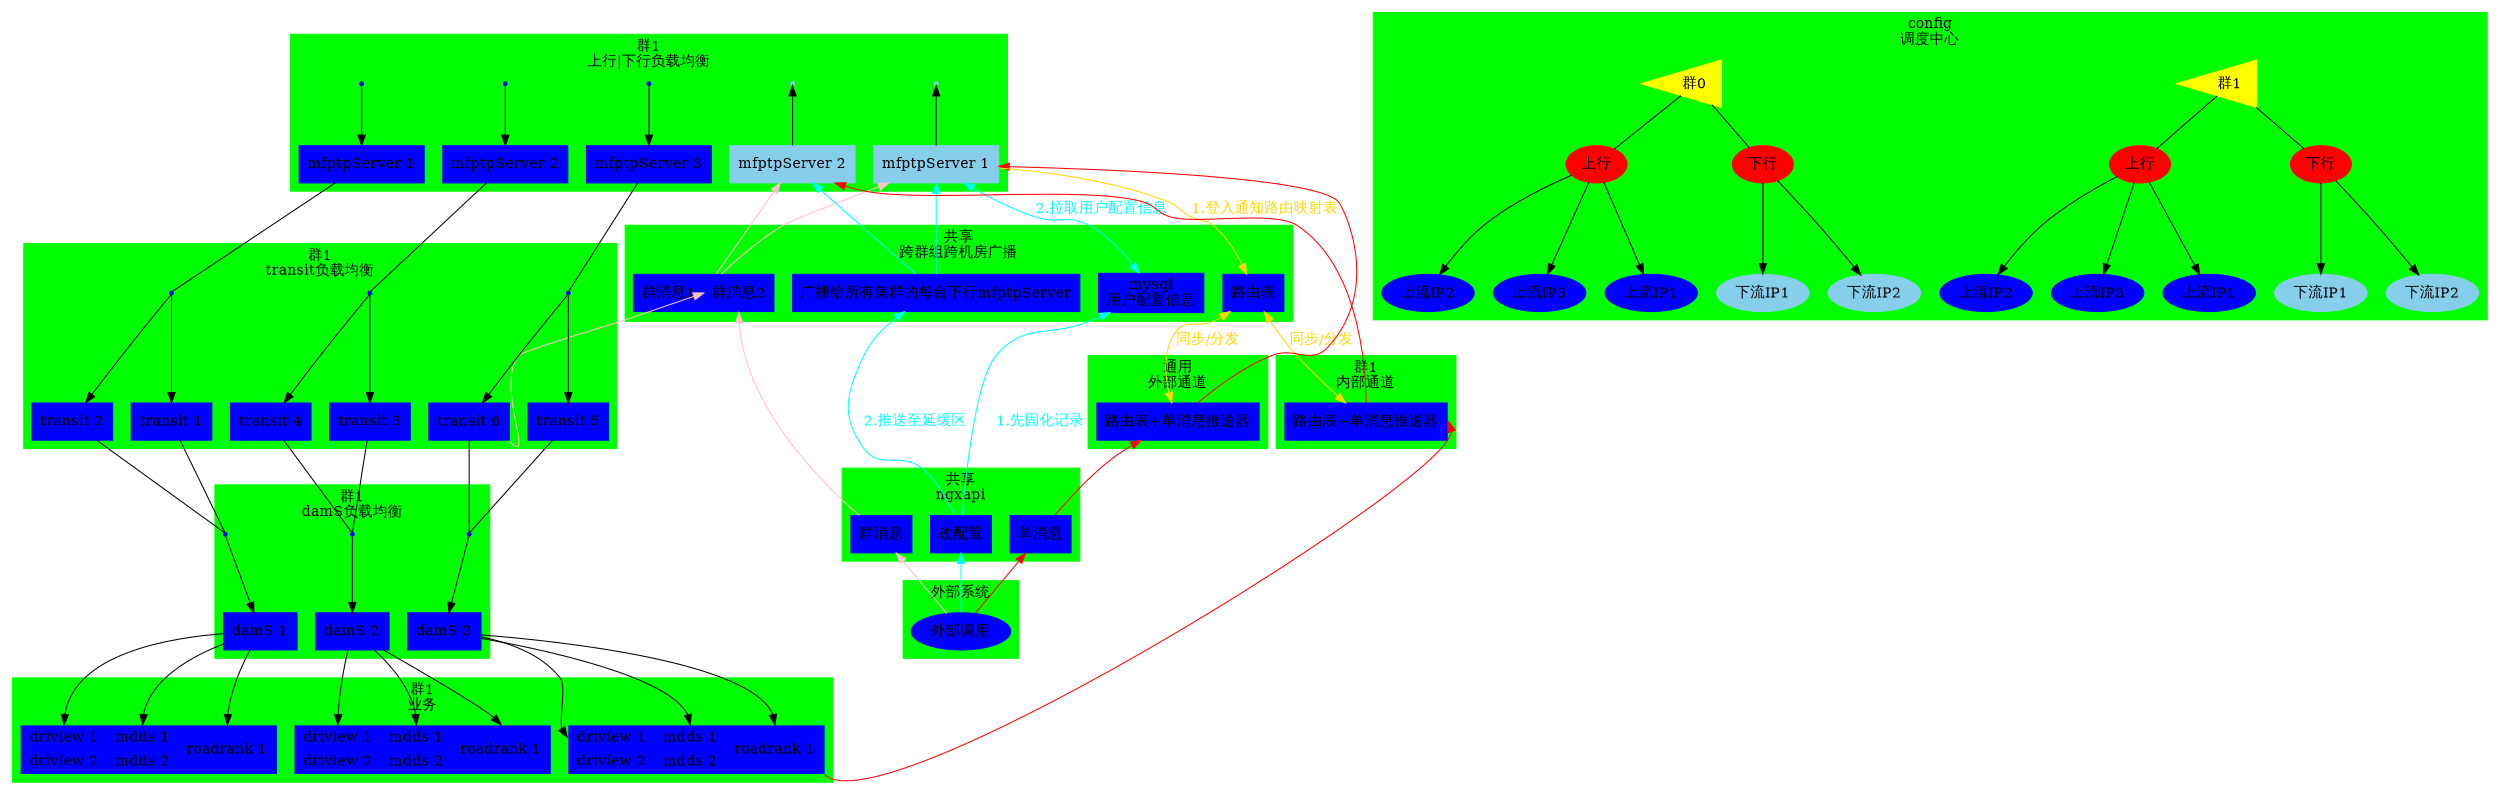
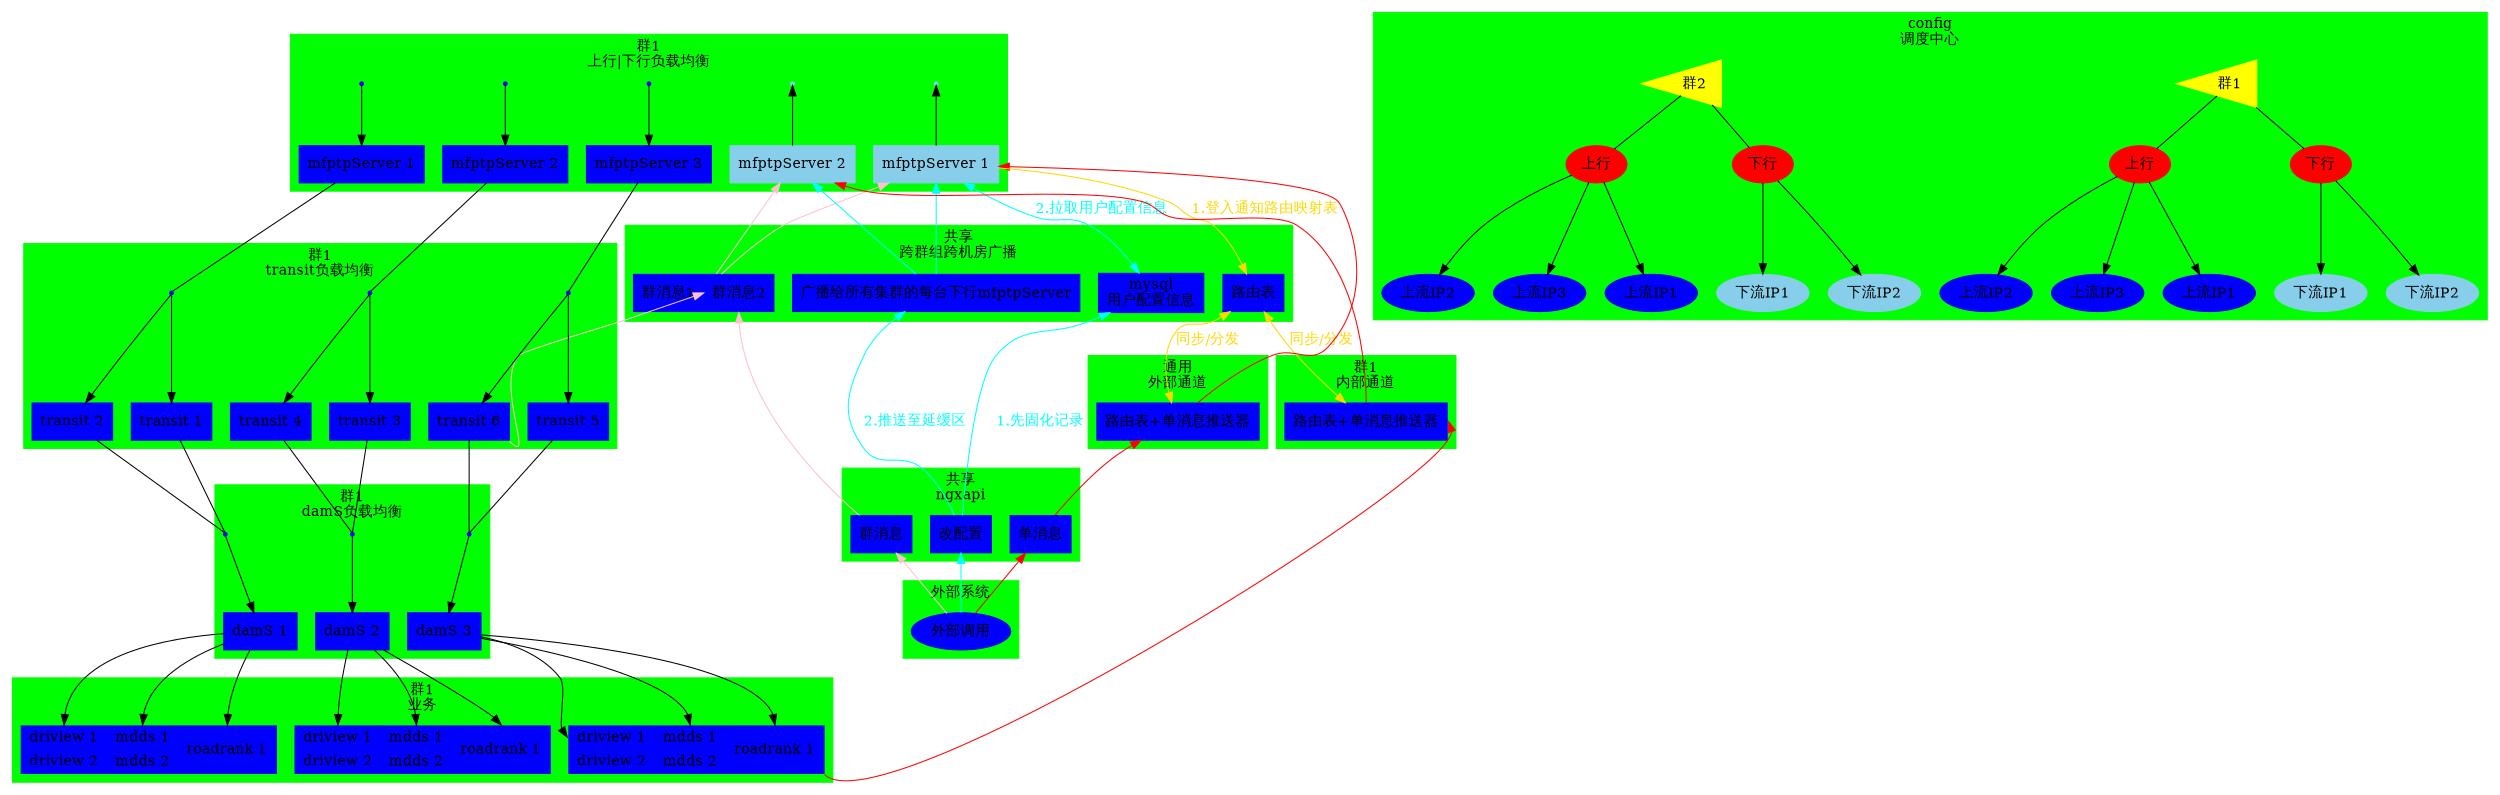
(1695, 84) -> (1695, 84)
